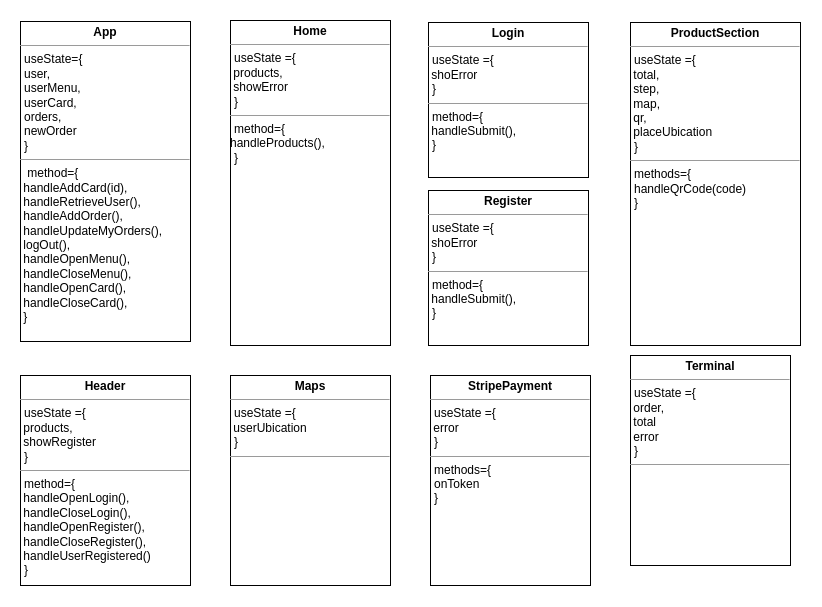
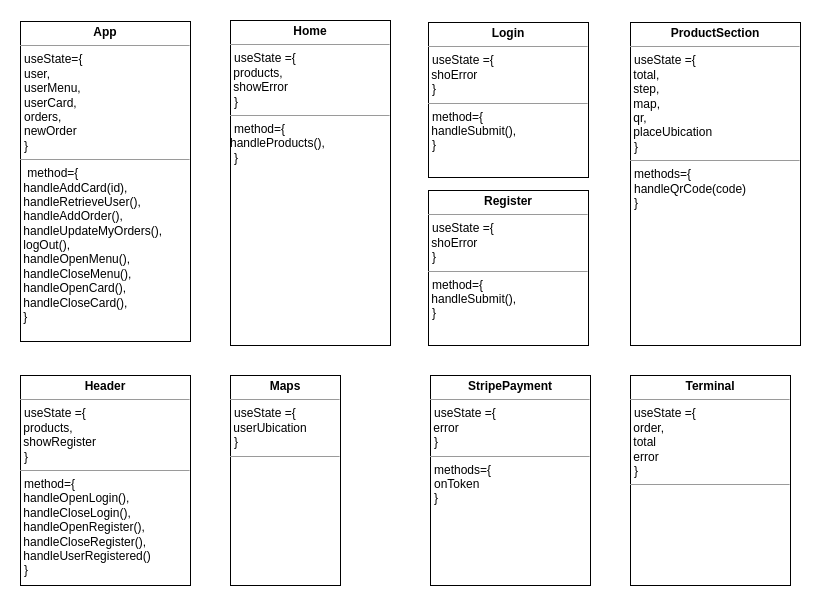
(711, 461) -> (711, 481)
(311, 481) -> (286, 481)
